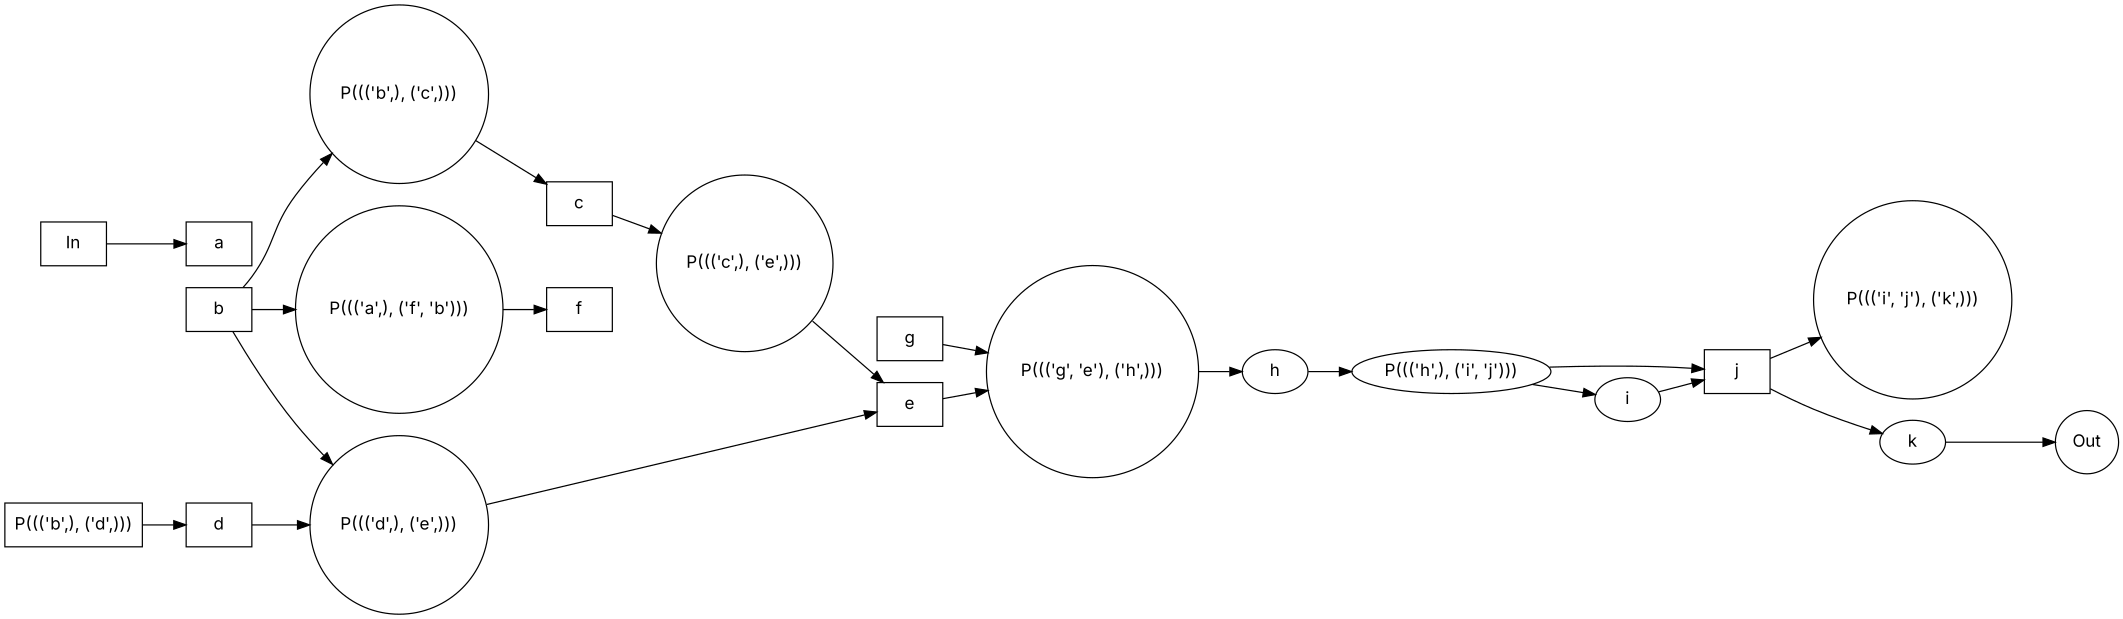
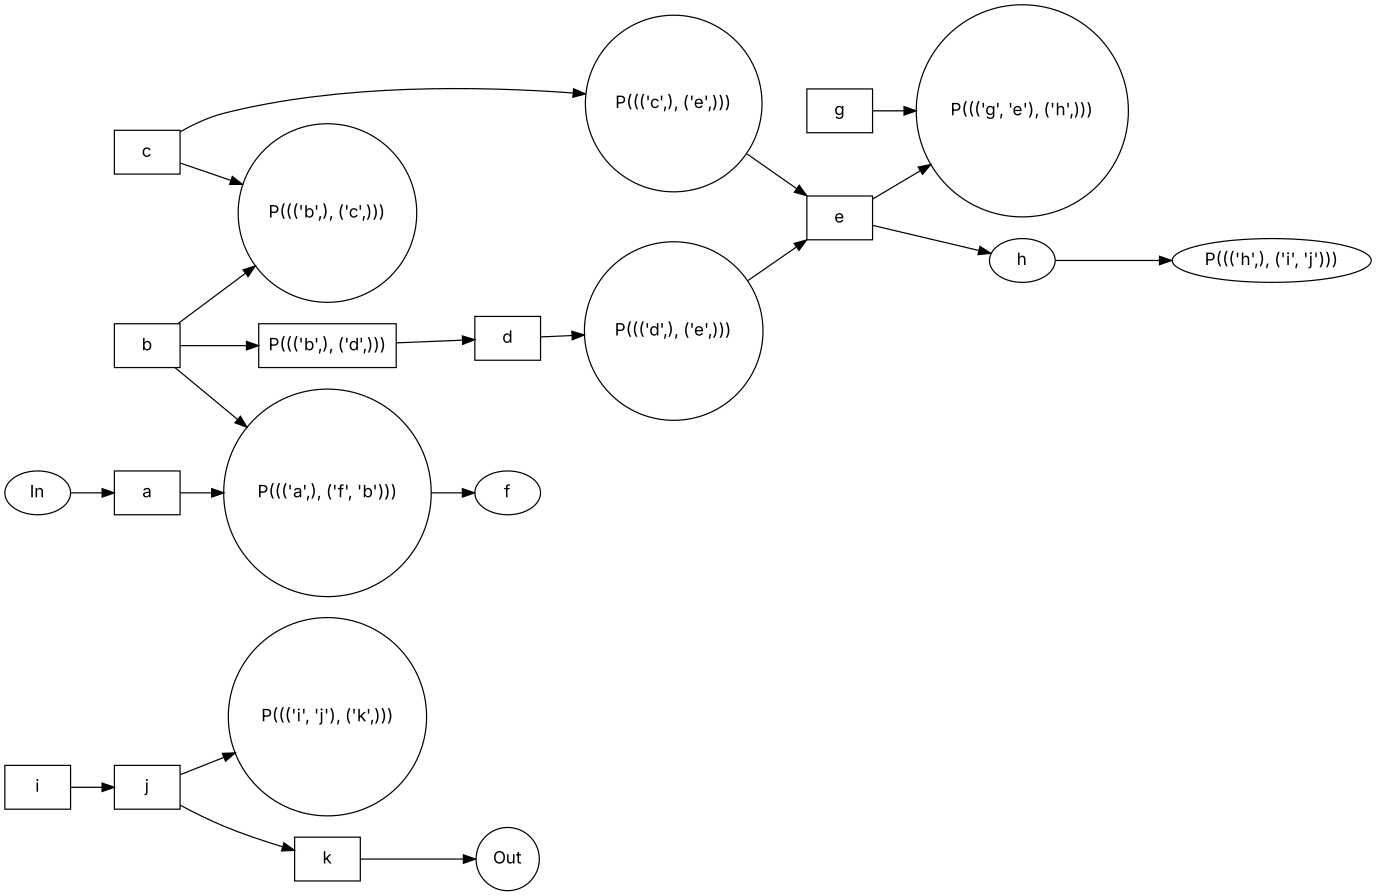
(506, 159) -> (205, 172)
(74, 244) -> (38, 493)
(579, 310) -> (508, 493)
(1621, 366) -> none
(1214, 372) -> (926, 238)
(1558, 389) -> none
(275, 396) -> (213, 346)
(1628, 400) -> (38, 787)
(1913, 442) -> (327, 859)
none -> (196, 493)
